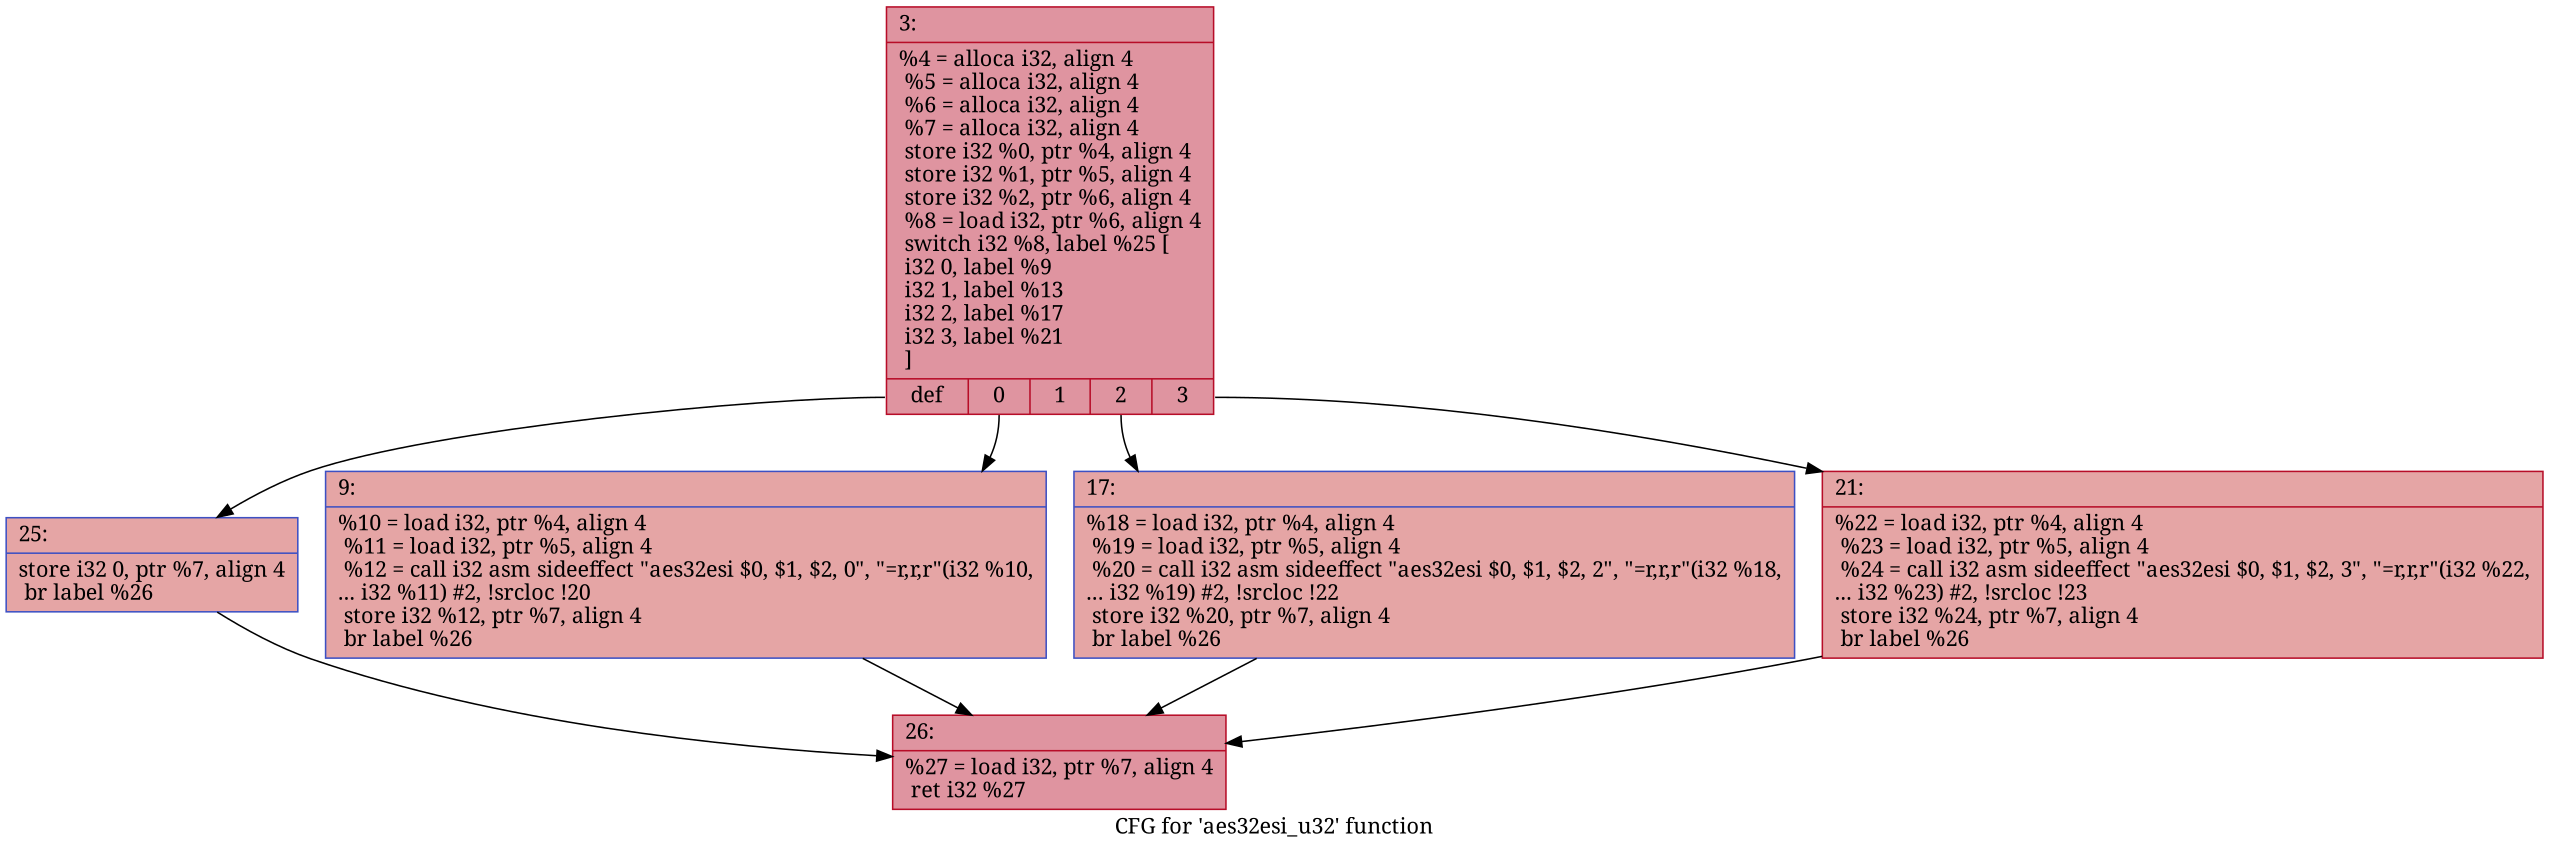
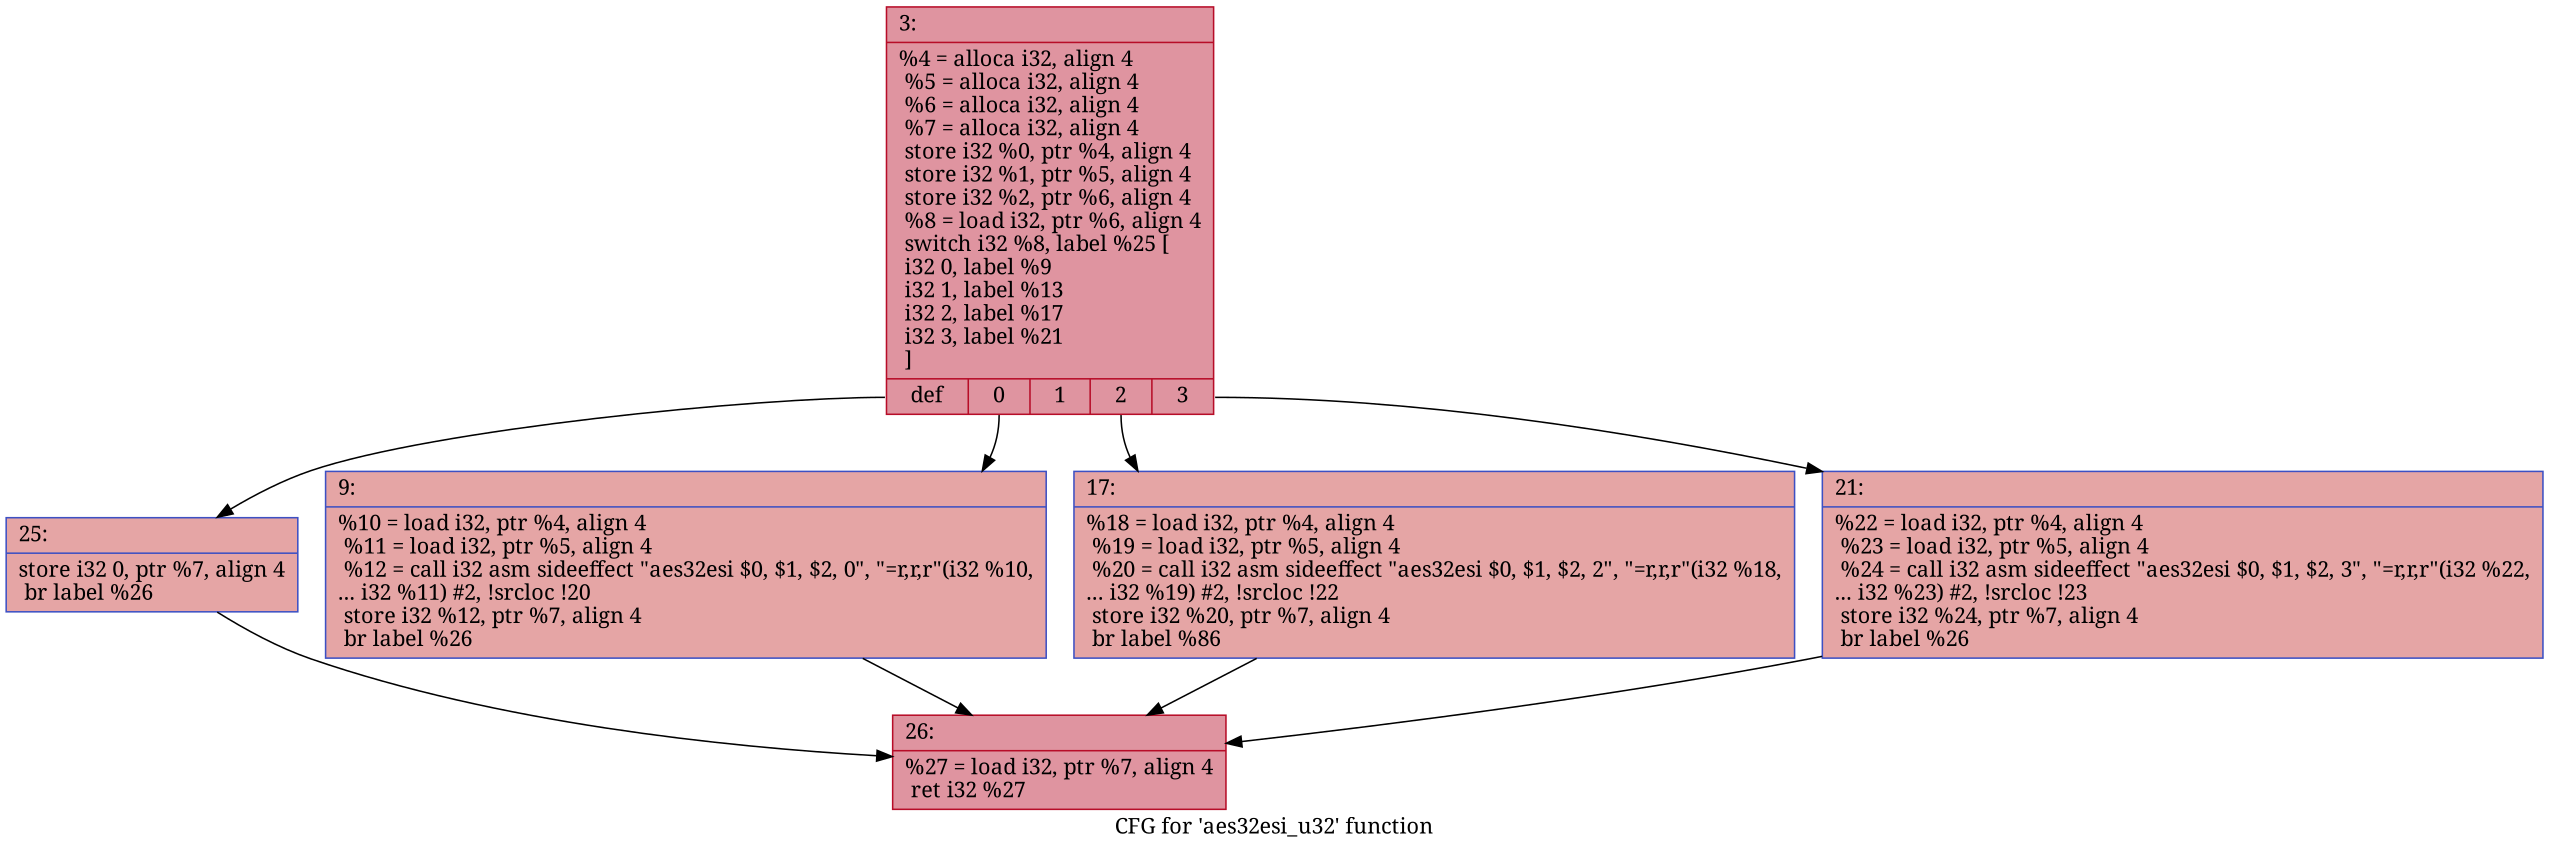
(2183, 565) -> (2183, 565)
(1154, 640) -> (1154, 640)
